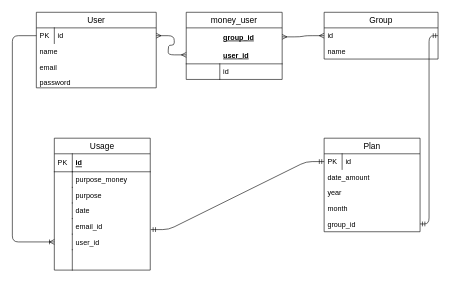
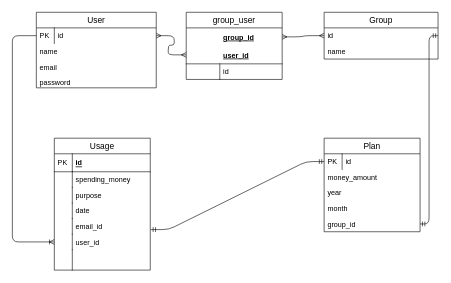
(234, 21) -> (234, 21)
(350, 178) -> (352, 178)
(102, 180) -> (103, 180)
